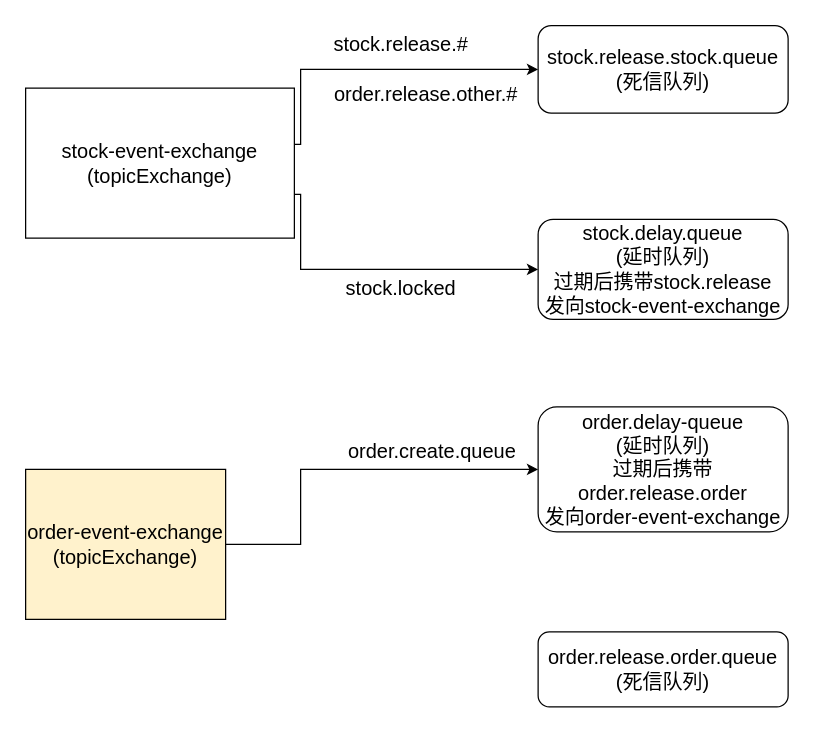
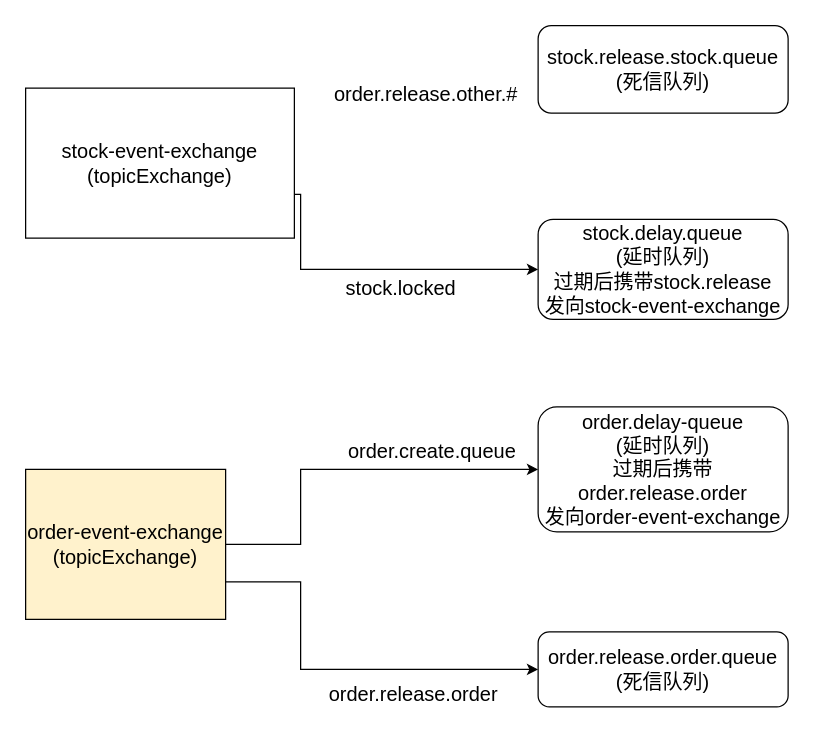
(401, 44) -> none
(374, 69) -> none
none -> (334, 669)
none -> (413, 694)
